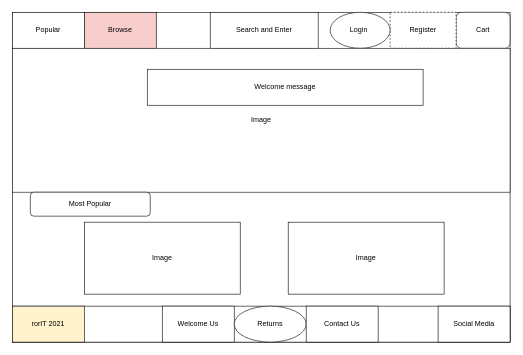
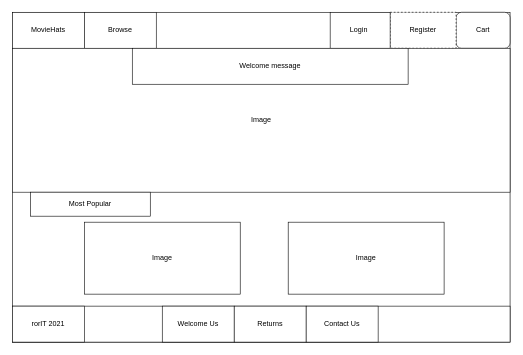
(48, 30) -> (48, 30)
(120, 30) -> (120, 30)
(264, 30) -> none
(360, 30) -> (360, 30)
(285, 87) -> (270, 66)
(90, 204) -> (90, 204)
(48, 324) -> (48, 324)
(270, 324) -> (270, 324)
(474, 324) -> none
